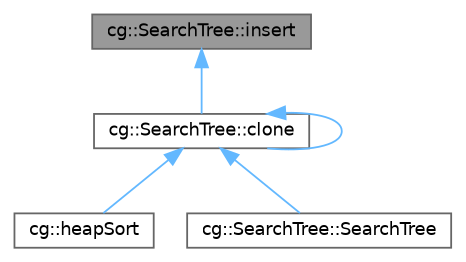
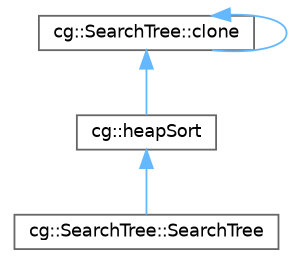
(202, 32) -> none
(267, 186) -> (146, 191)
